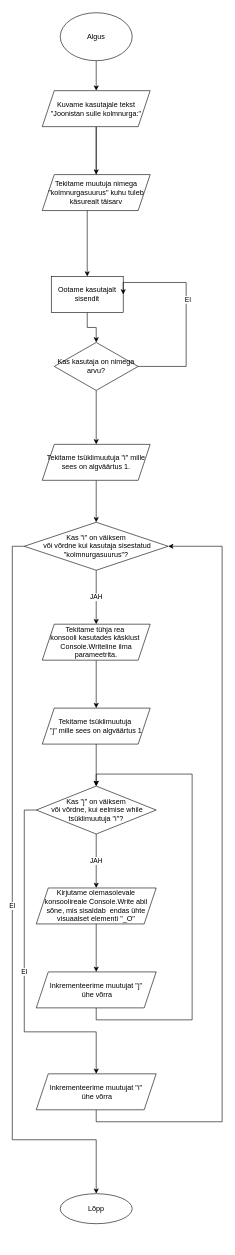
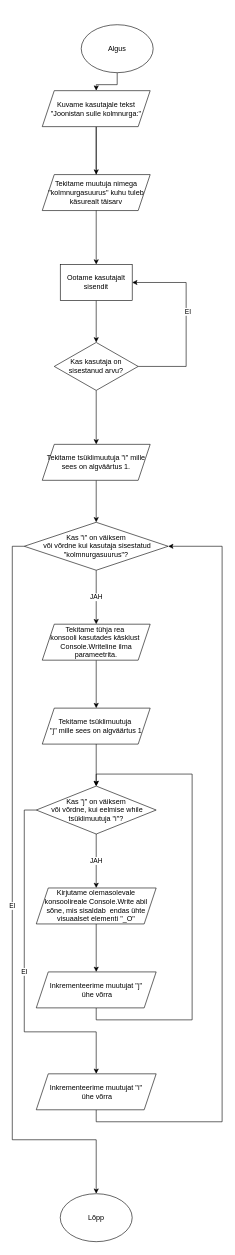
(96, 36) -> (117, 48)
(87, 294) -> (96, 282)
(96, 366) -> (96, 366)
(96, 1209) -> (96, 1218)
